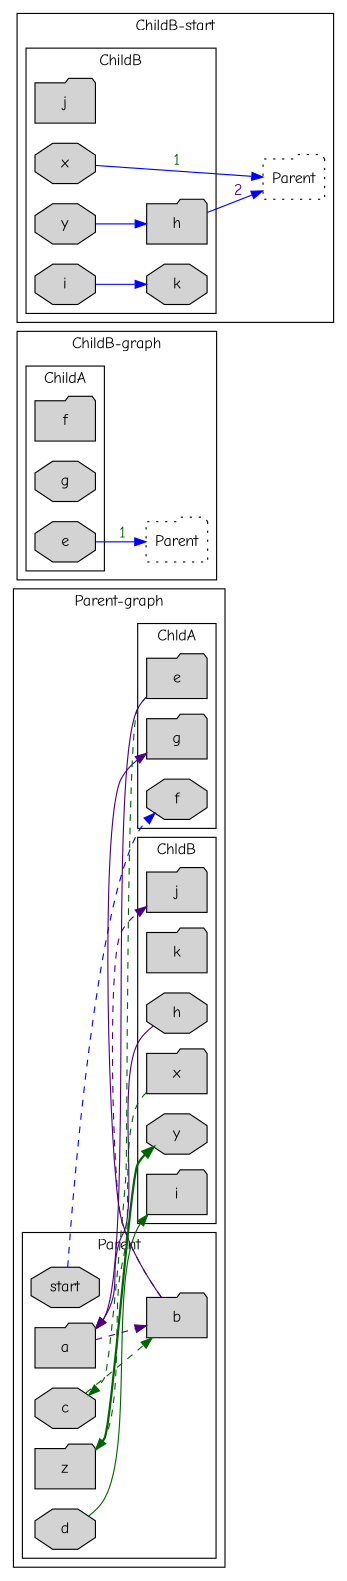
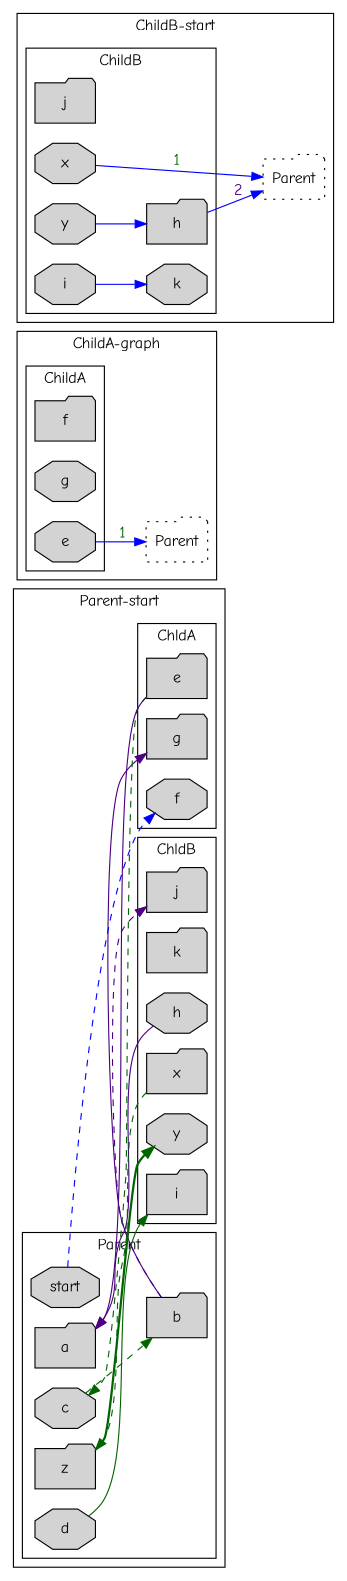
(117, 344) -> (117, 344)
(119, 602) -> (119, 602)
(115, 1334) -> none
